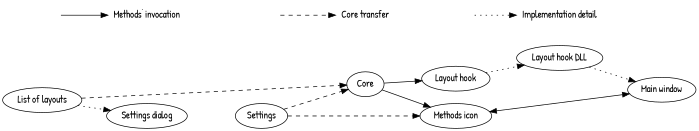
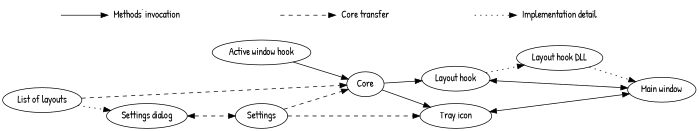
none -> (262, 52)
none -> (559, 84)
none -> (211, 116)
(456, 116) -> (456, 116)
